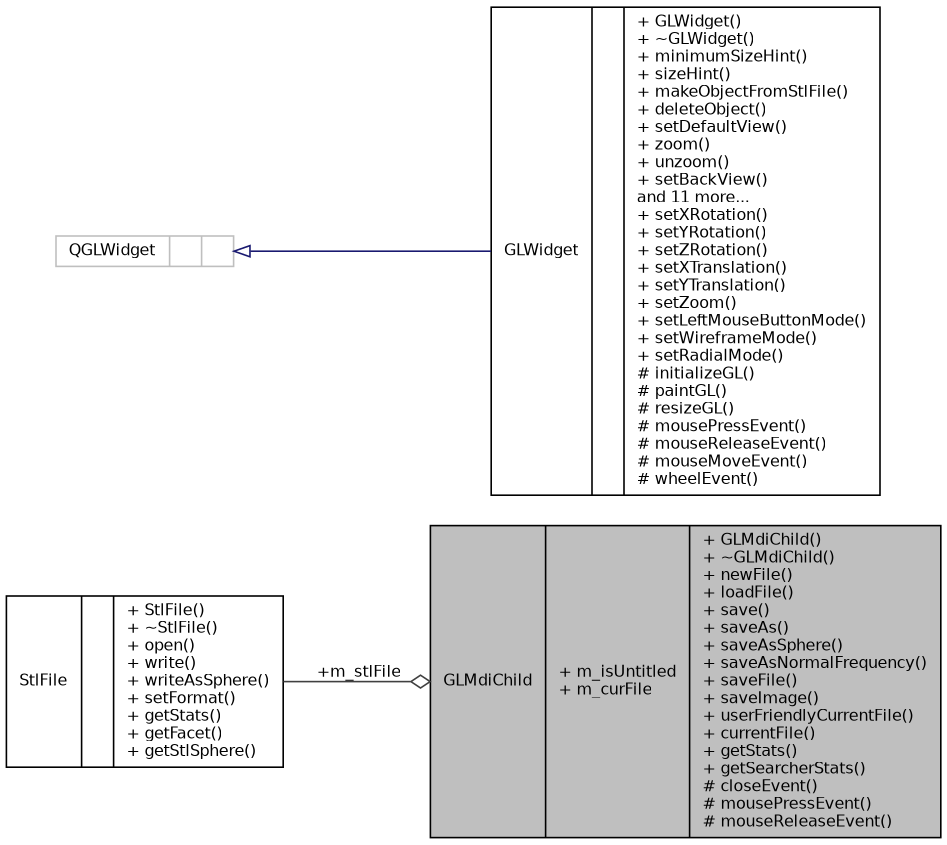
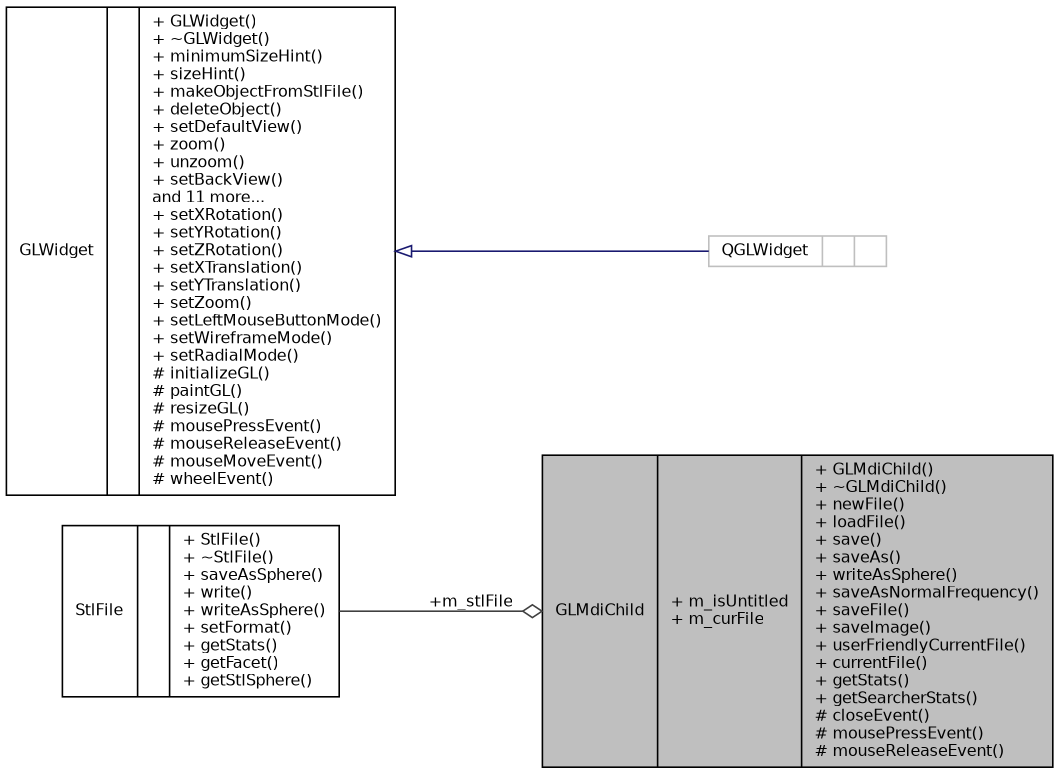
(371, 251) -> (560, 251)
(161, 646) -> (253, 575)
(773, 646) -> (886, 575)
